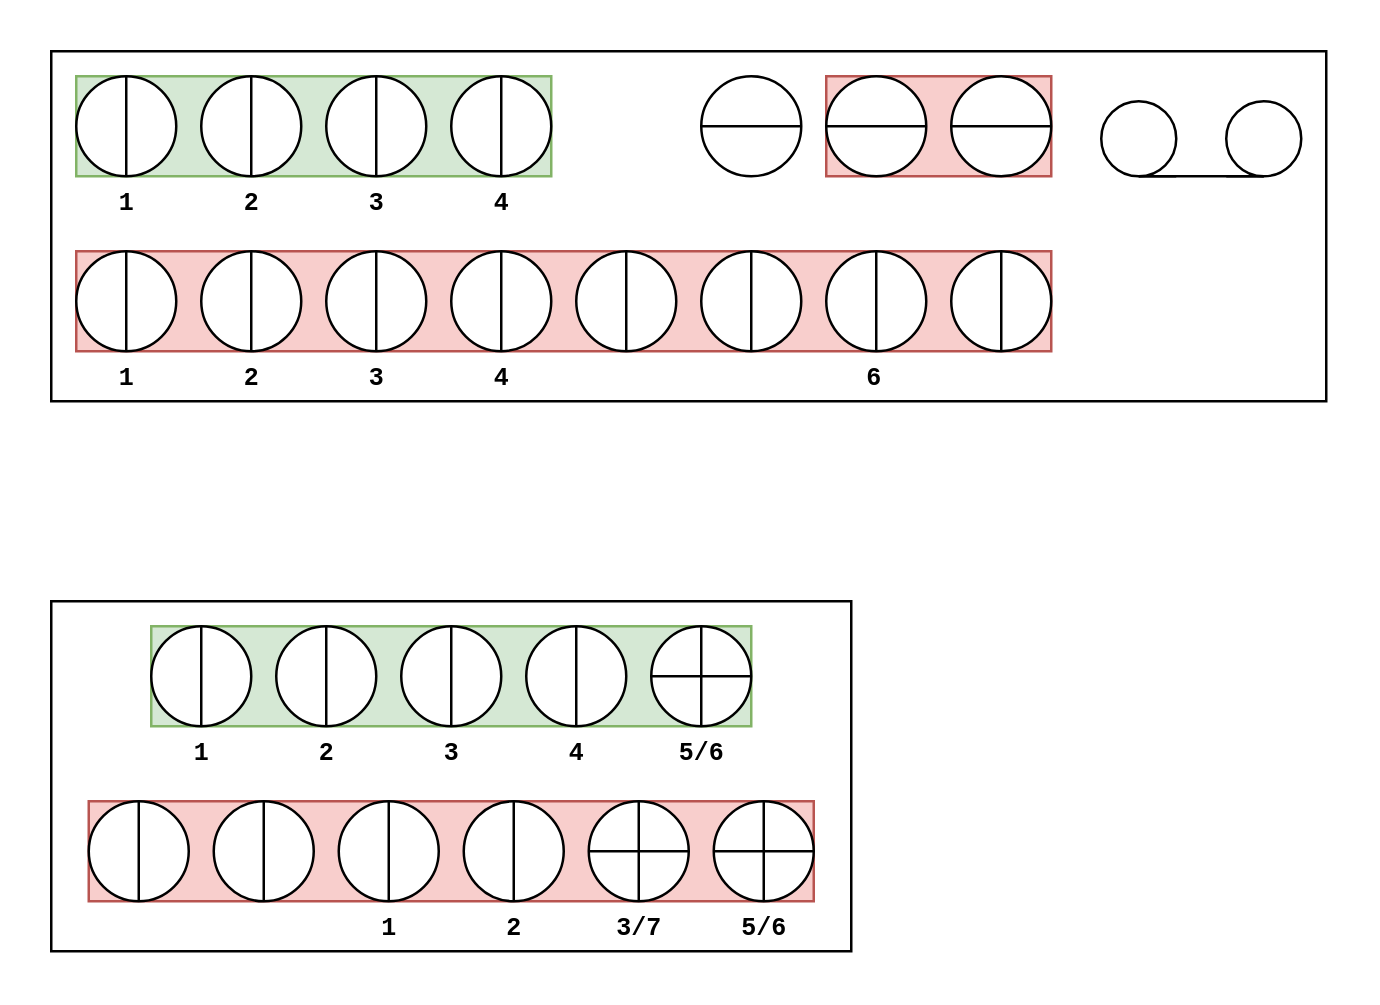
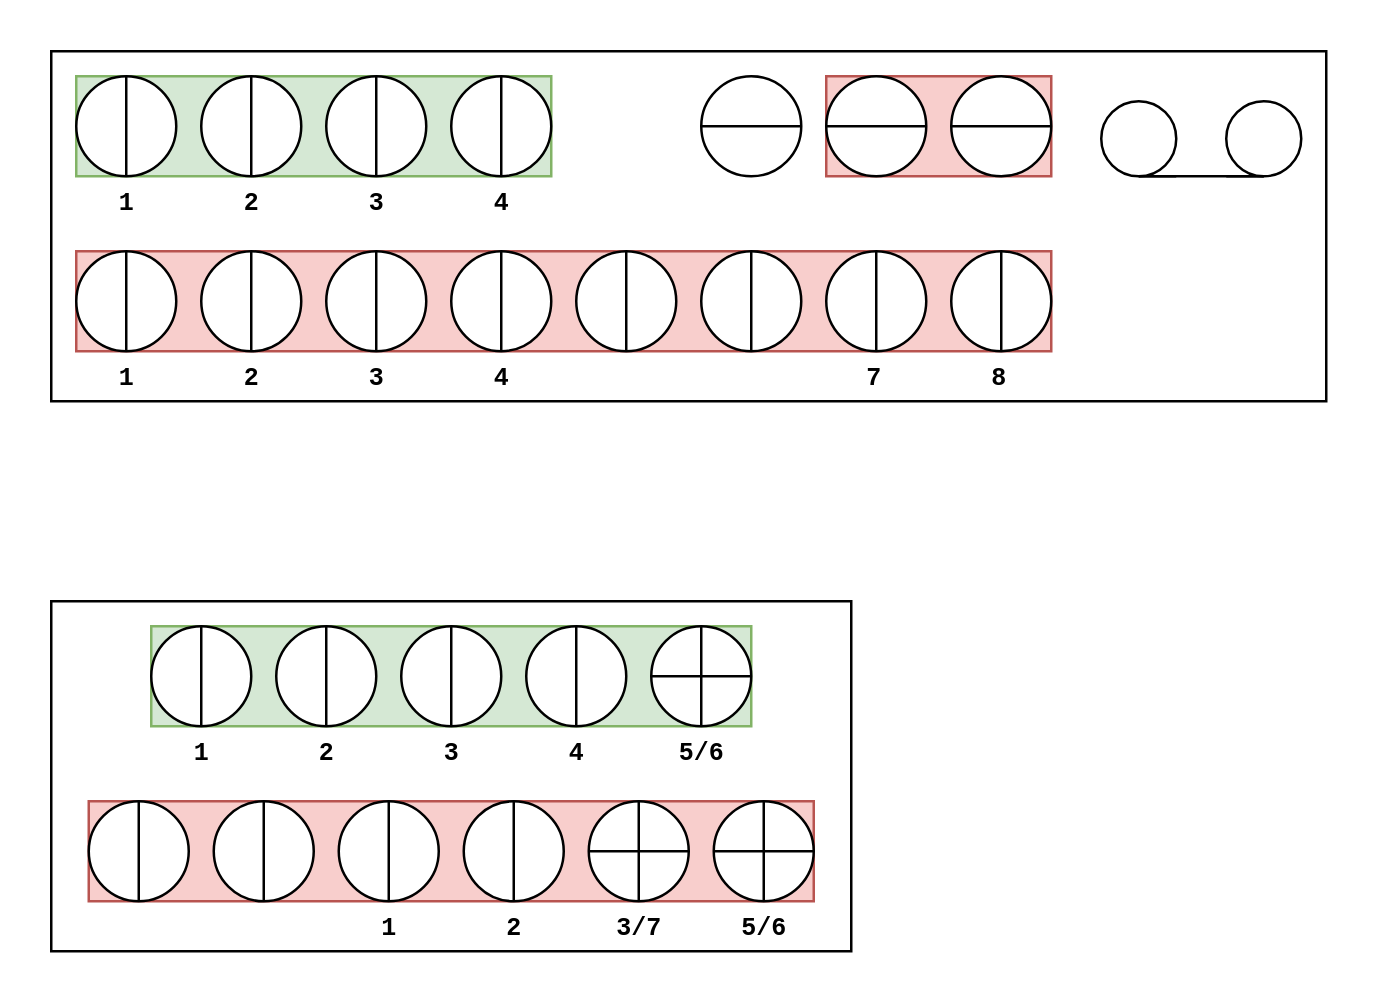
(875, 376) -> (875, 376)
none -> (999, 376)
